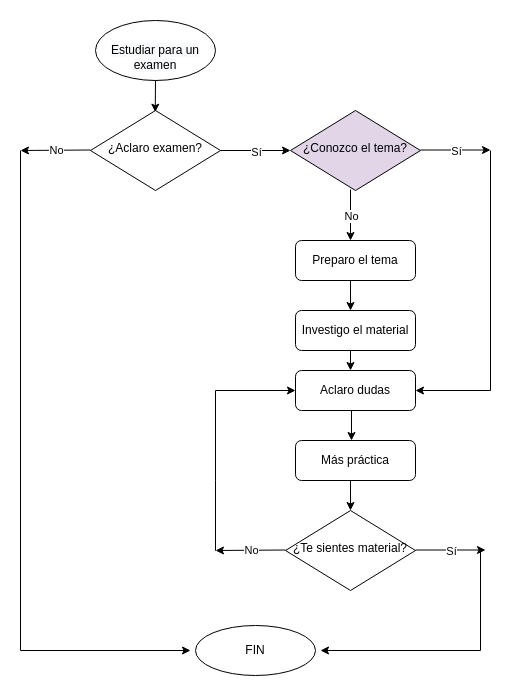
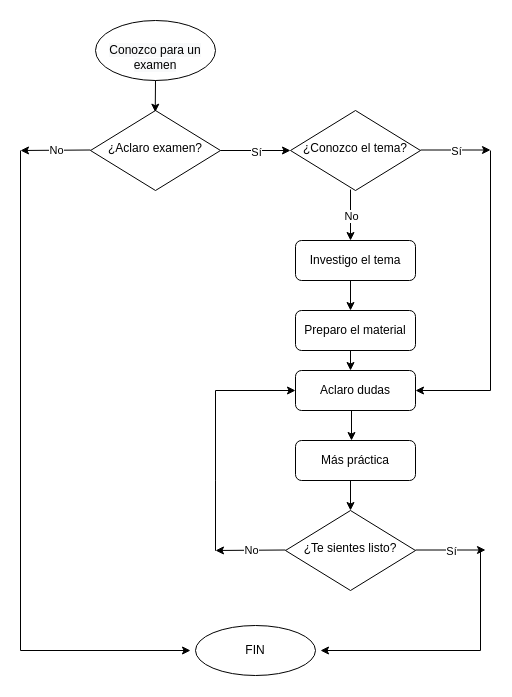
(156, 51) -> (156, 51)
(356, 151) -> (356, 151)
(356, 261) -> (356, 261)
(356, 331) -> (356, 331)
(351, 549) -> (351, 549)
